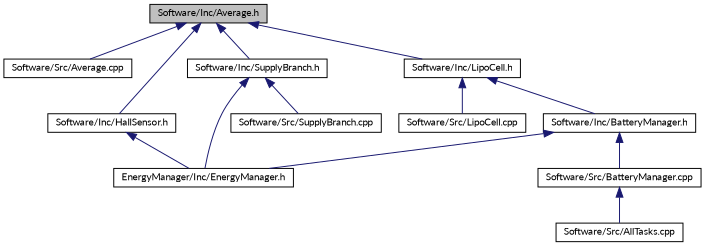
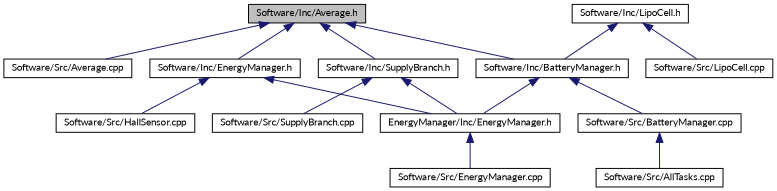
(340, 42) -> (435, 42)
(112, 123) -> (225, 68)
none -> (125, 123)
none -> (470, 178)
